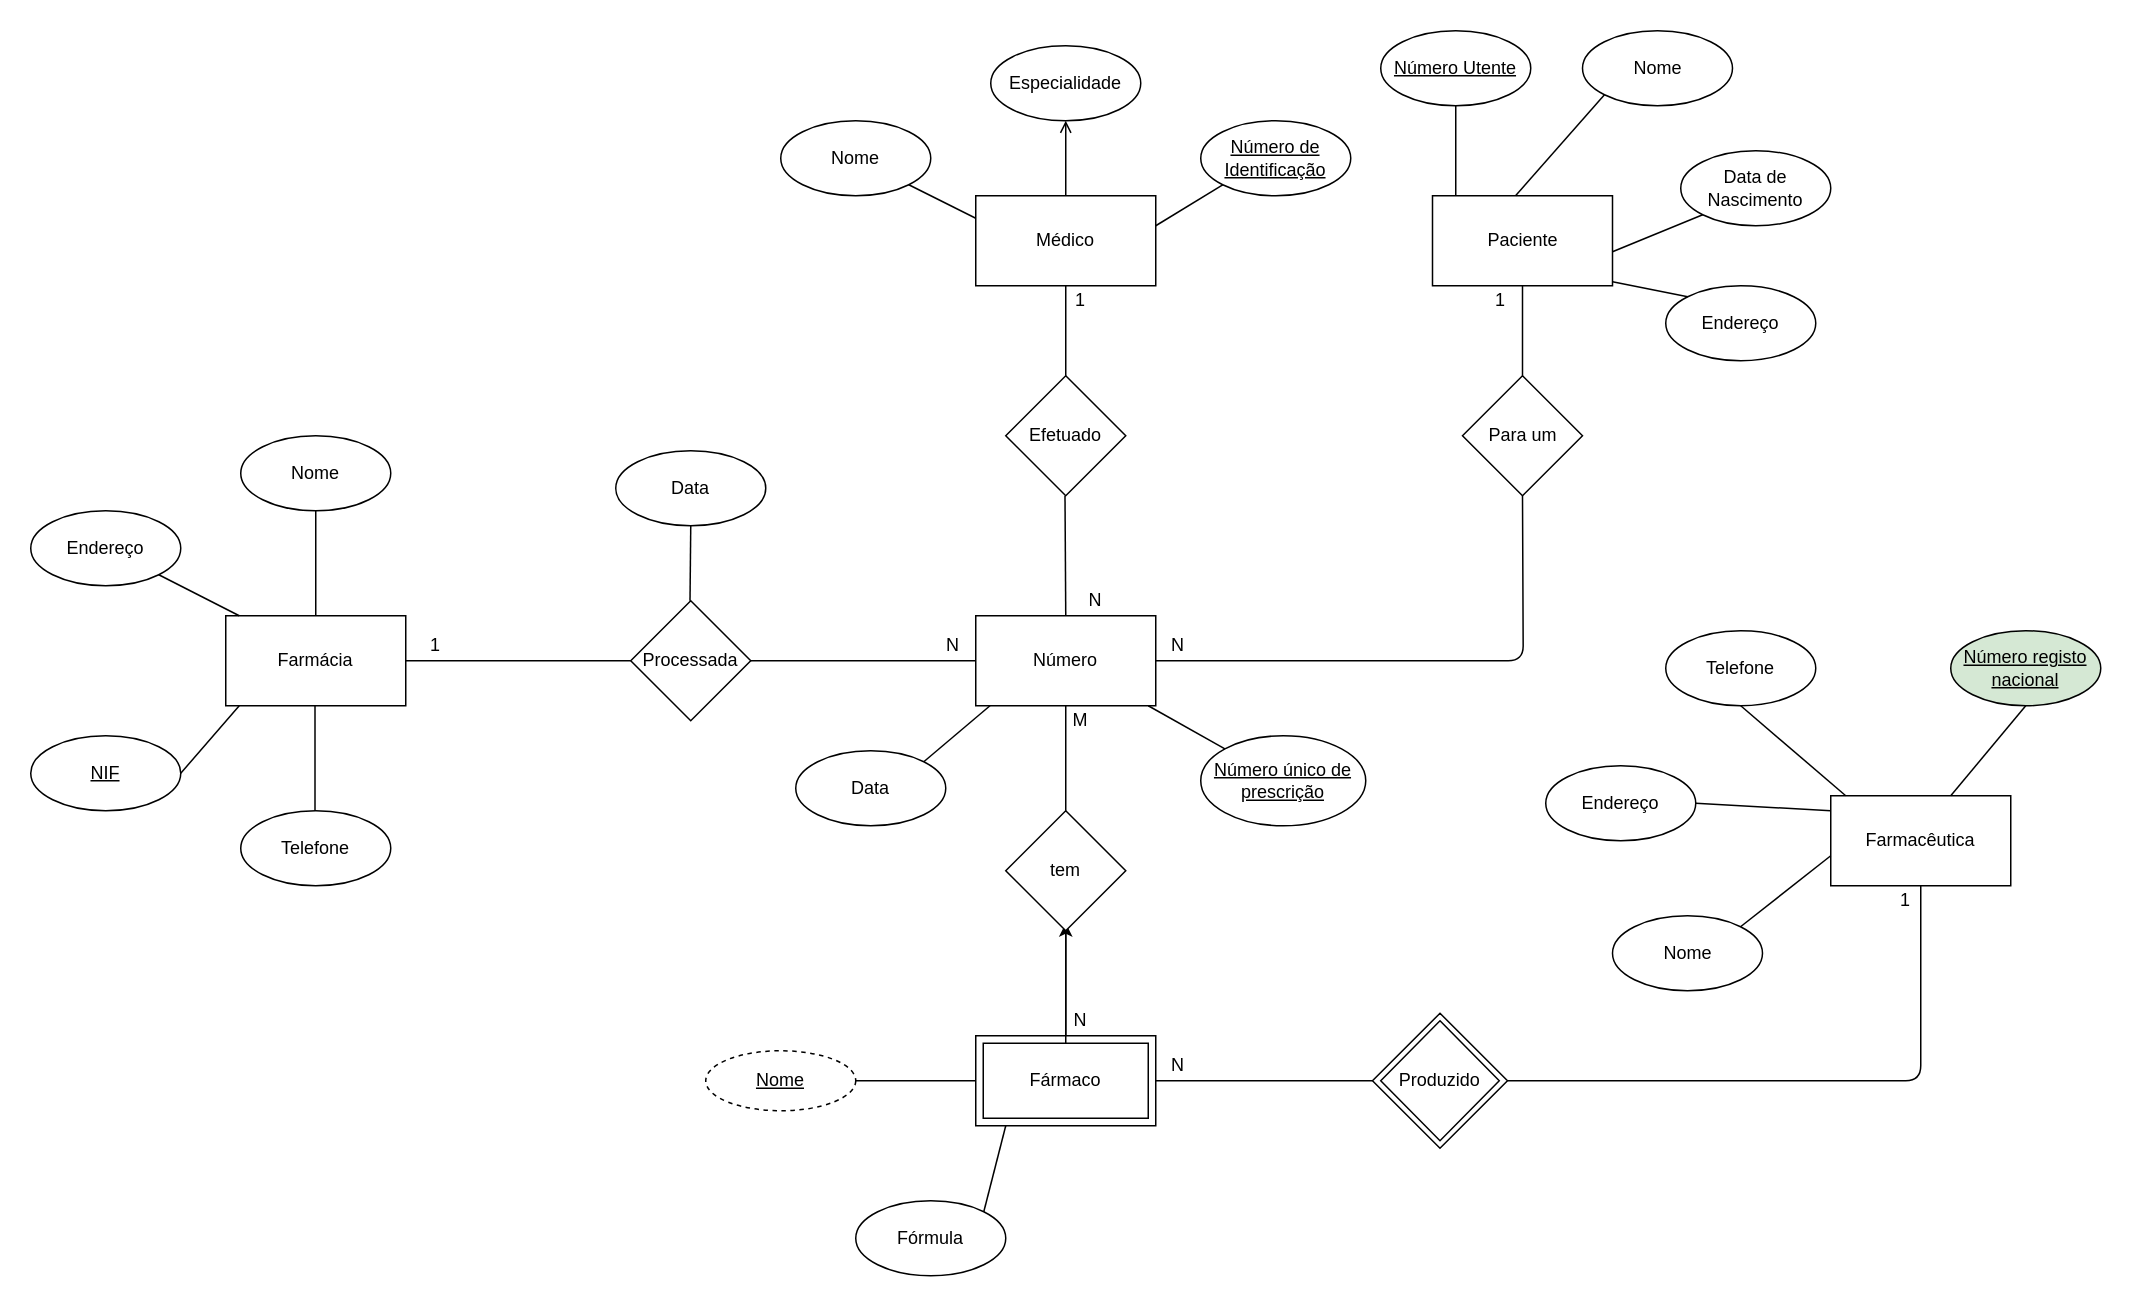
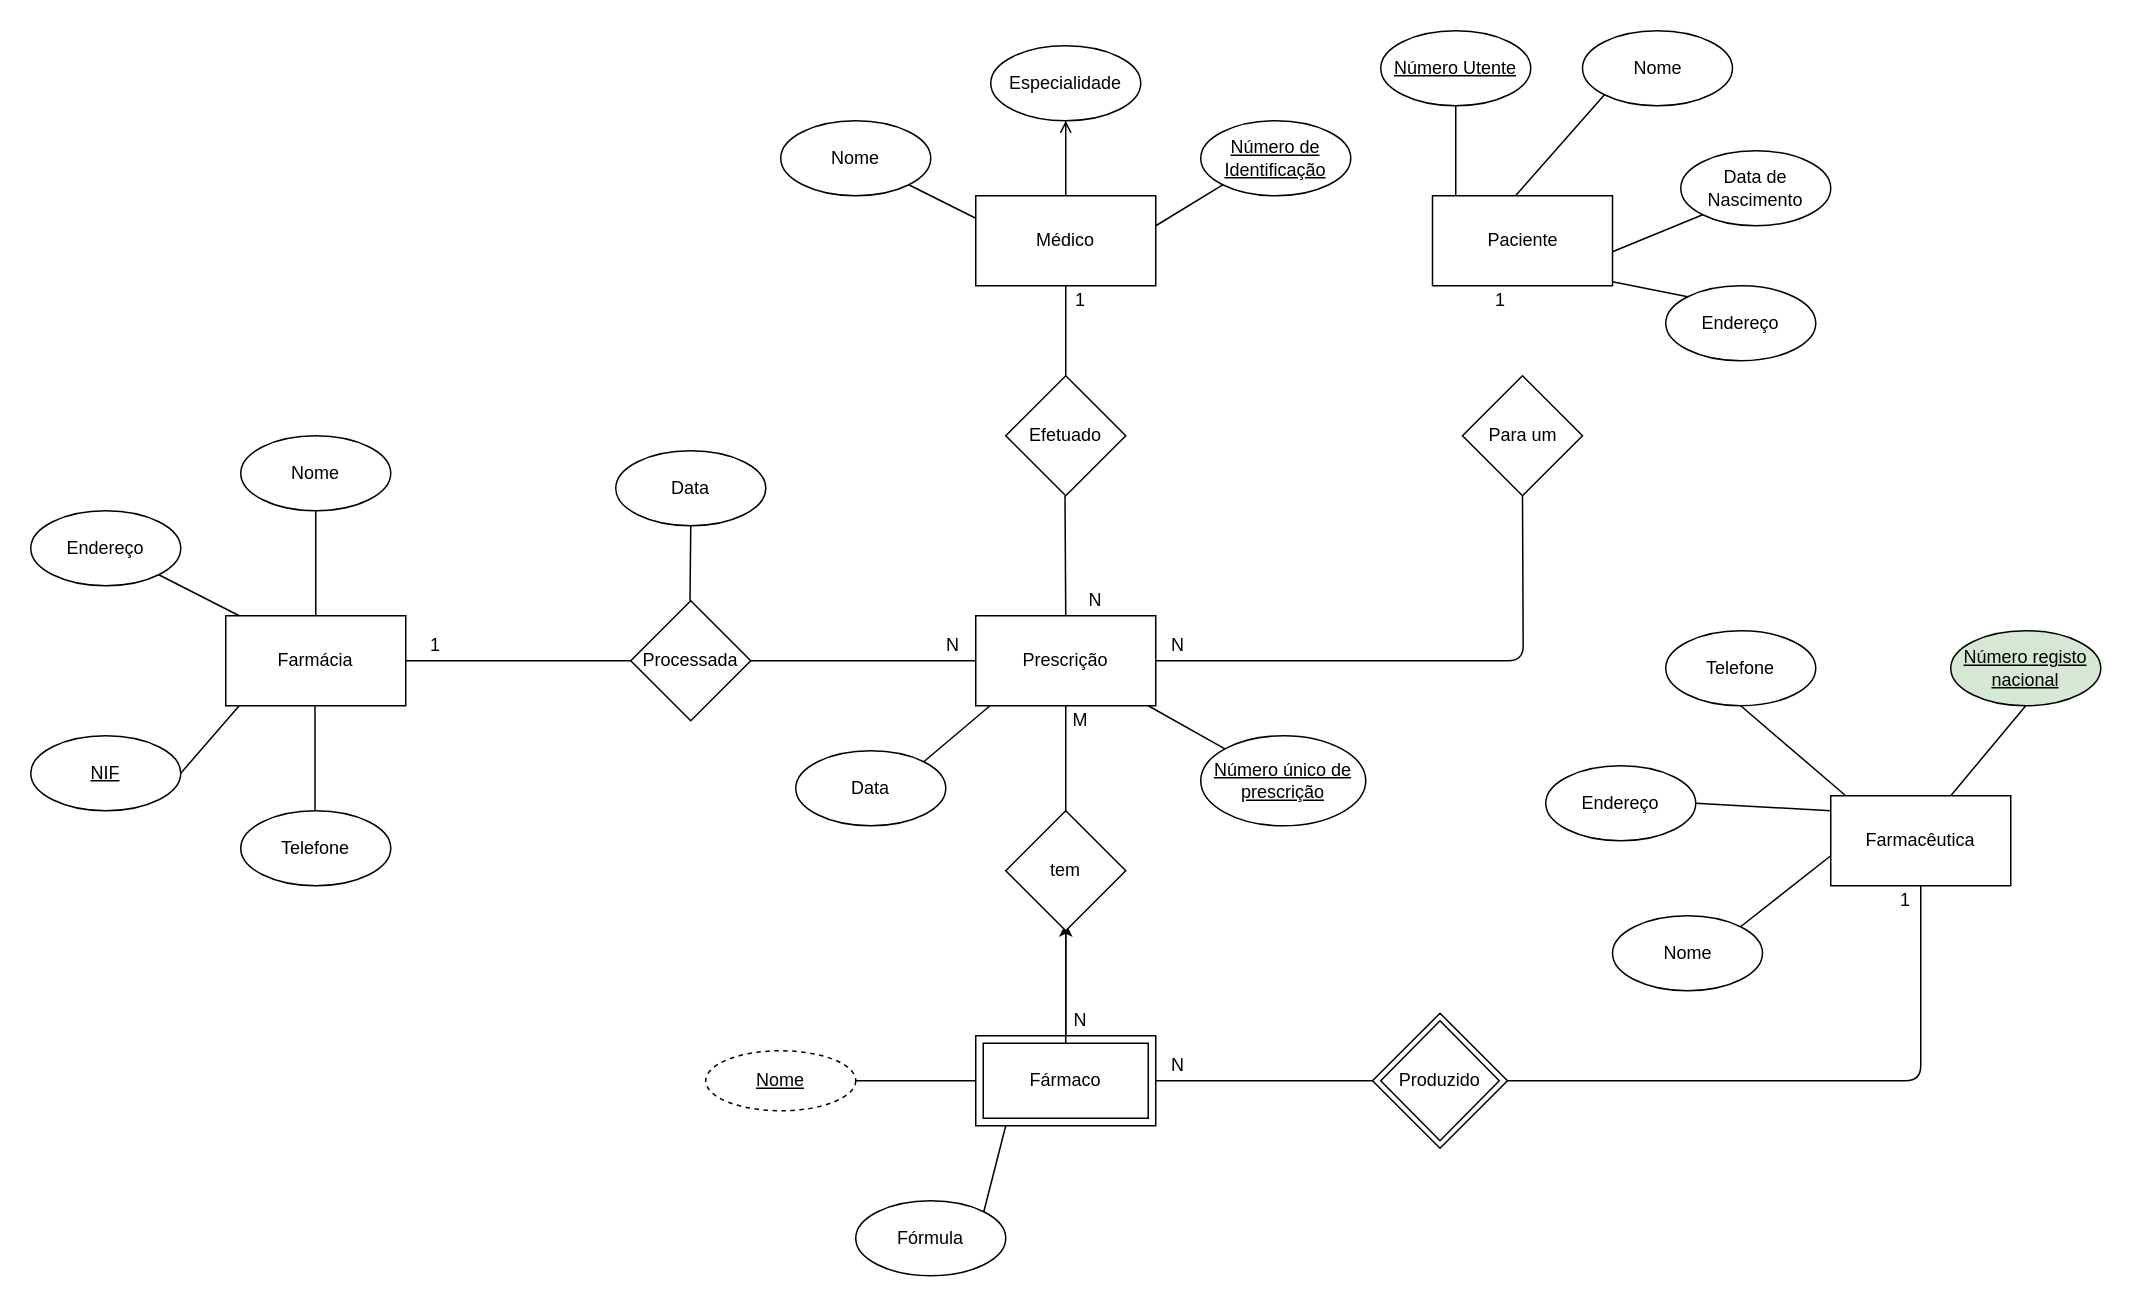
(1523, 331) -> none
(1066, 661) -> (1066, 661)
